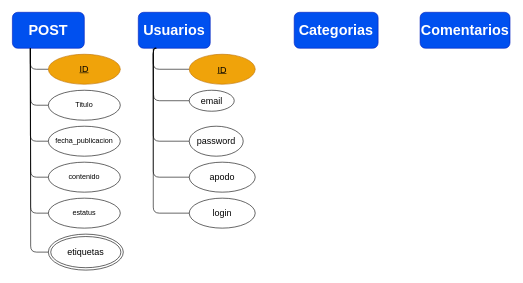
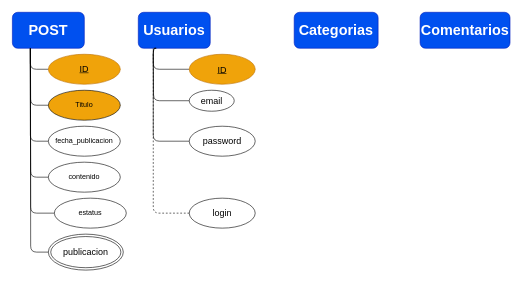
(84, 105) -> (84, 105)
(216, 141) -> (222, 141)
(172, 177) -> none
(222, 177) -> none
(155, 212) -> (155, 212)
(84, 213) -> (90, 213)
(86, 252) -> (86, 252)
